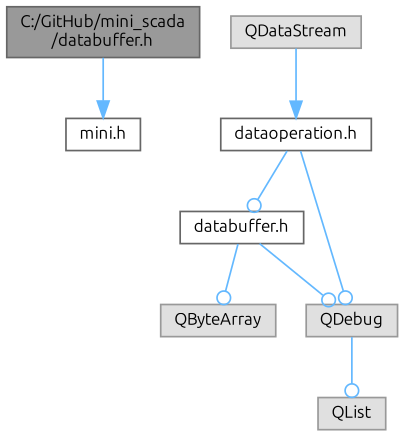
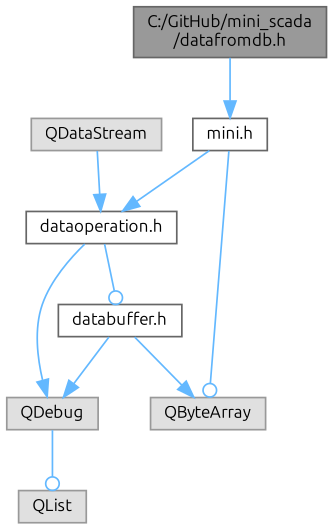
(103, 32) -> (230, 32)
none -> (173, 176)
(322, 221) -> (42, 305)
none -> (220, 267)
(232, 268) -> (158, 361)
(291, 269) -> (91, 360)
